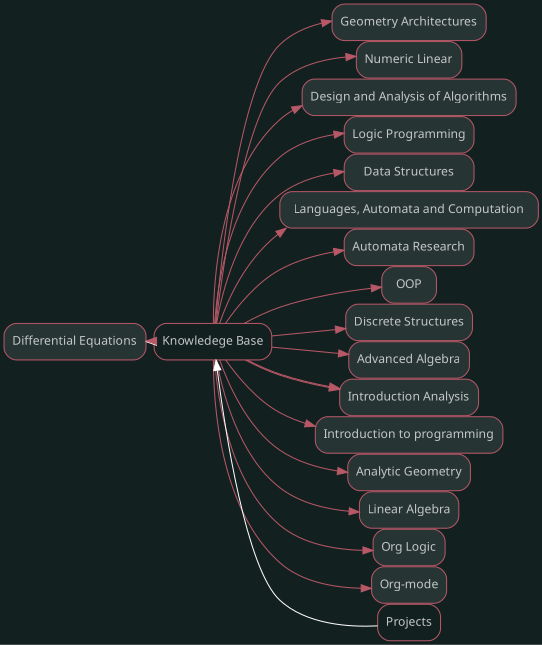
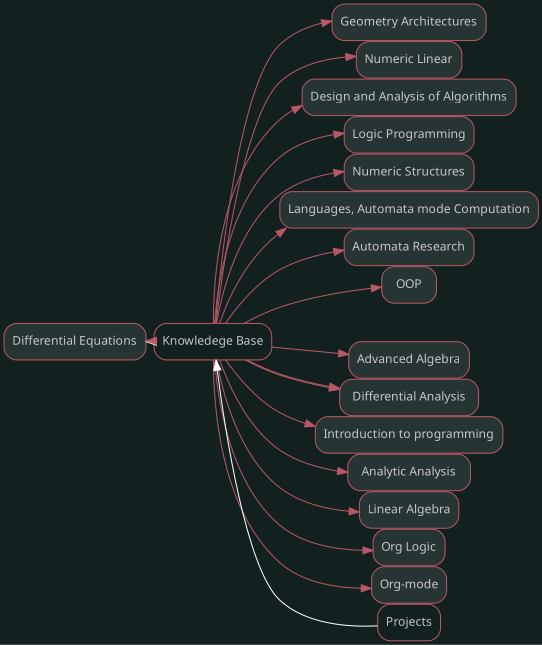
(409, 172) -> (409, 172)
(409, 210) -> (409, 210)
(409, 322) -> none
(409, 397) -> (409, 397)
(409, 472) -> (409, 472)
